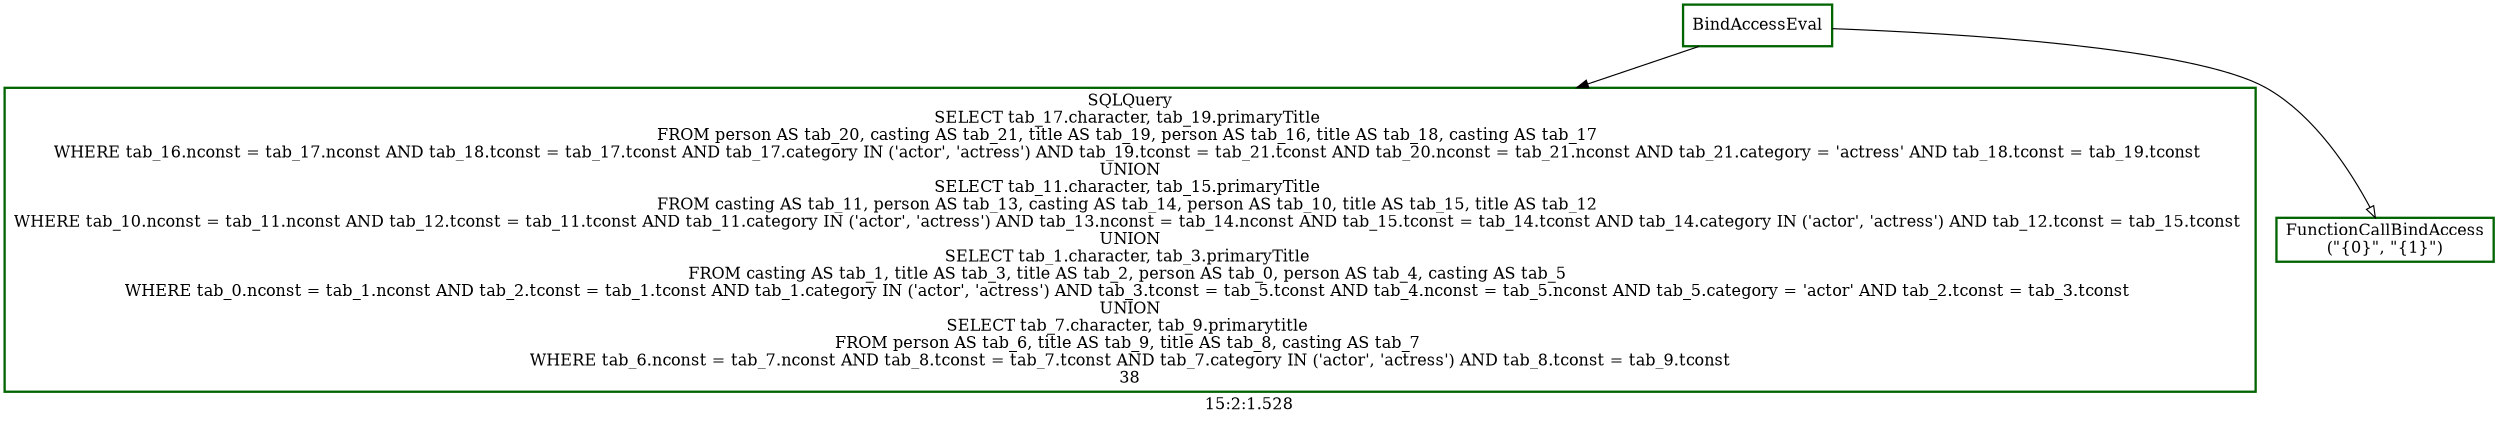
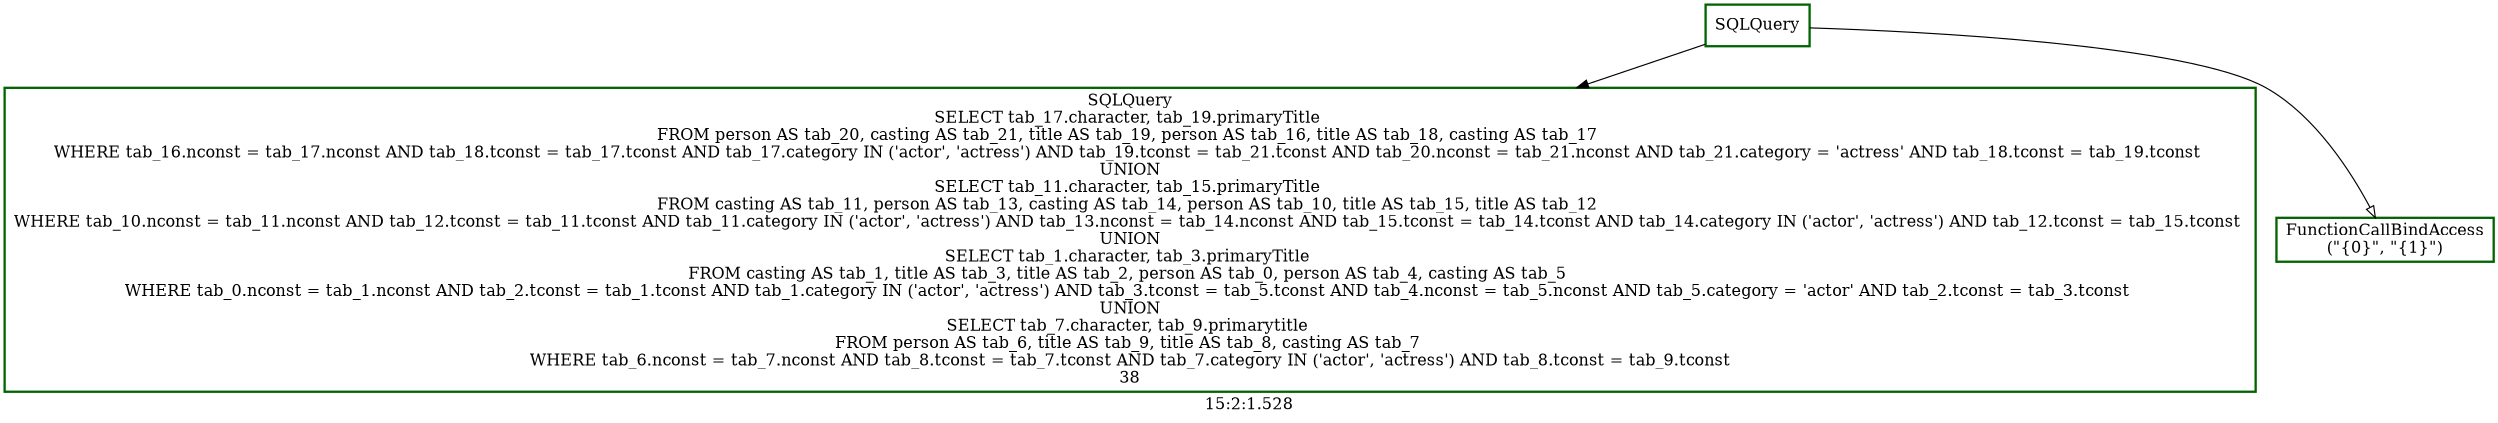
(1758, 25) -> (1758, 25)
